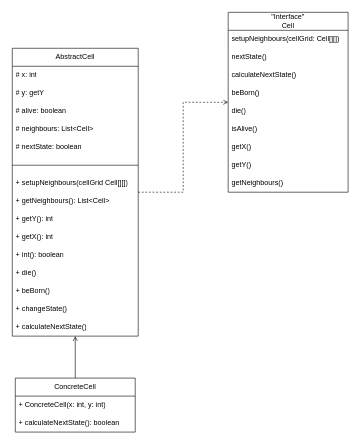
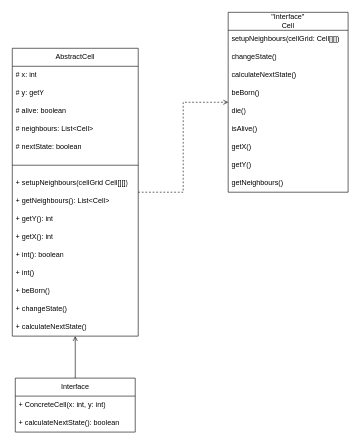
(254, 57) -> (258, 57)
(28, 273) -> (28, 273)
(75, 387) -> (75, 387)
